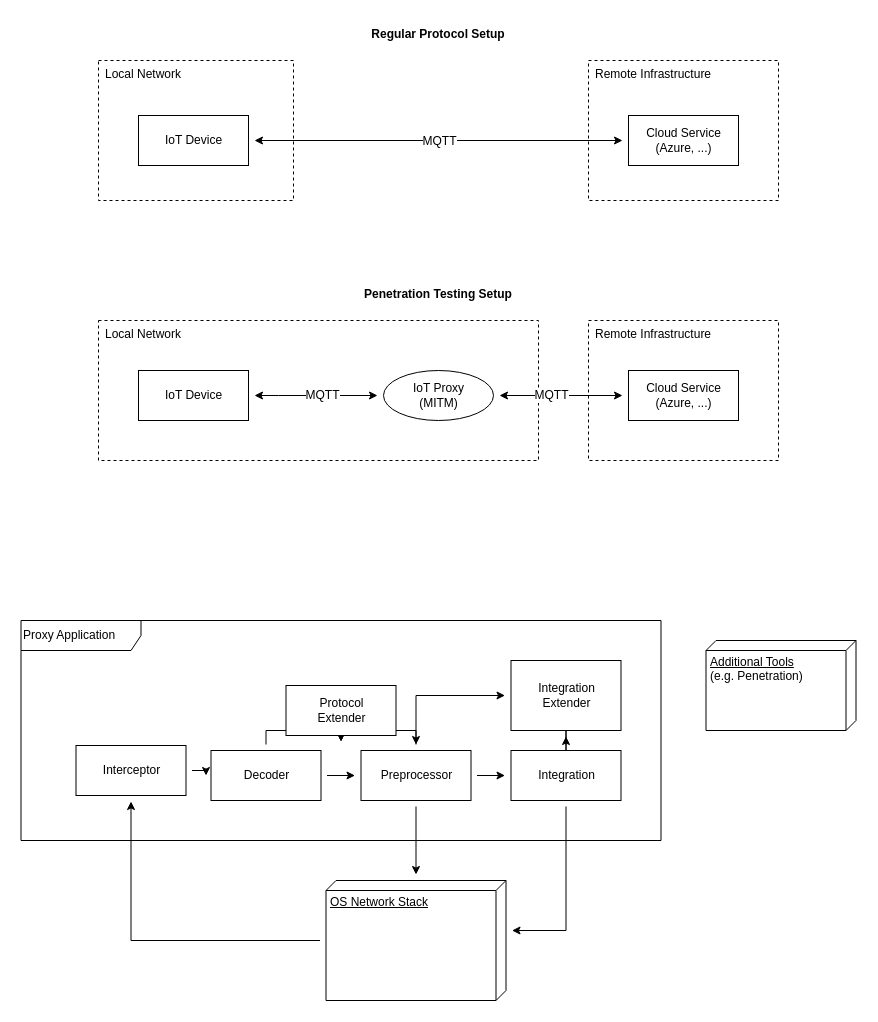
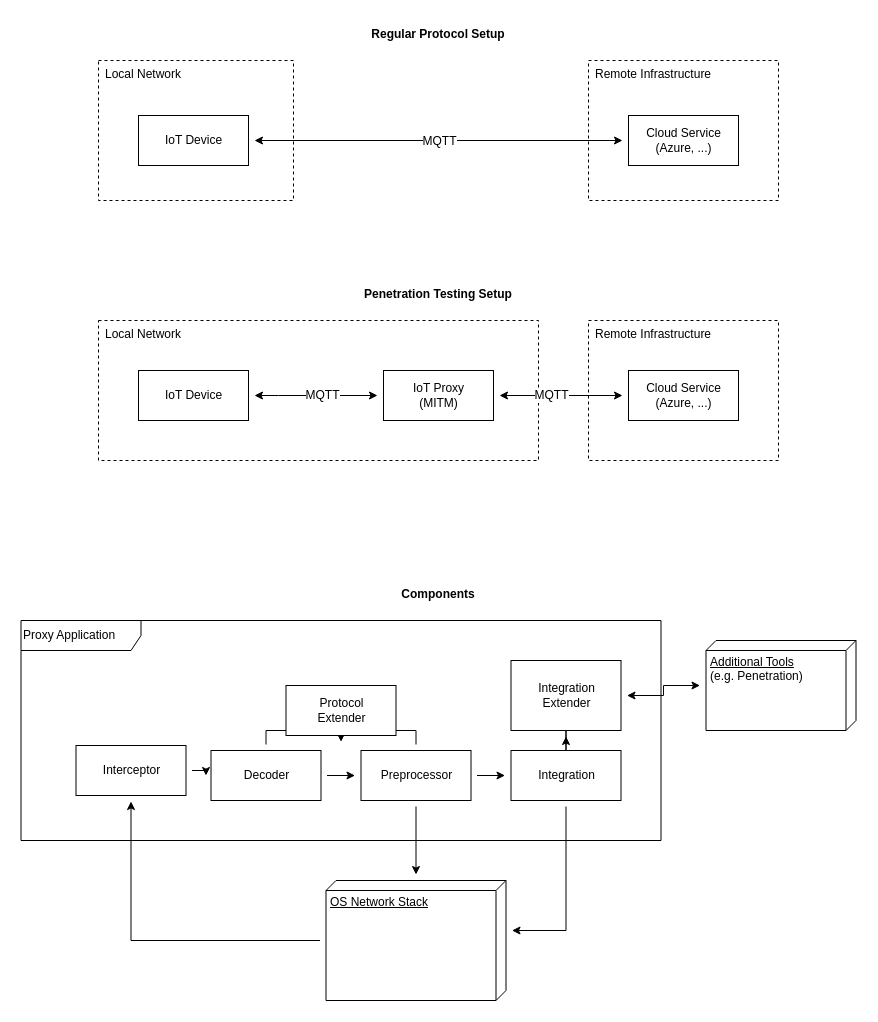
(439, 396) -> (439, 396)
none -> (439, 594)
(441, 696) -> (664, 691)
